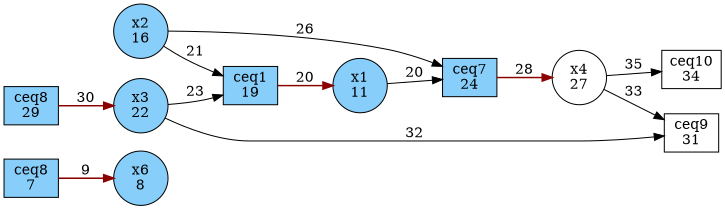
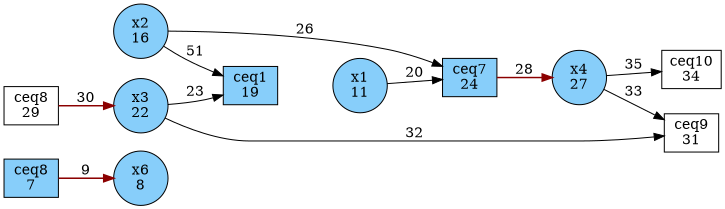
(196, 52) -> (196, 52)
(579, 78) -> (579, 78)
(300, 86) -> none
(31, 106) -> (31, 106)
